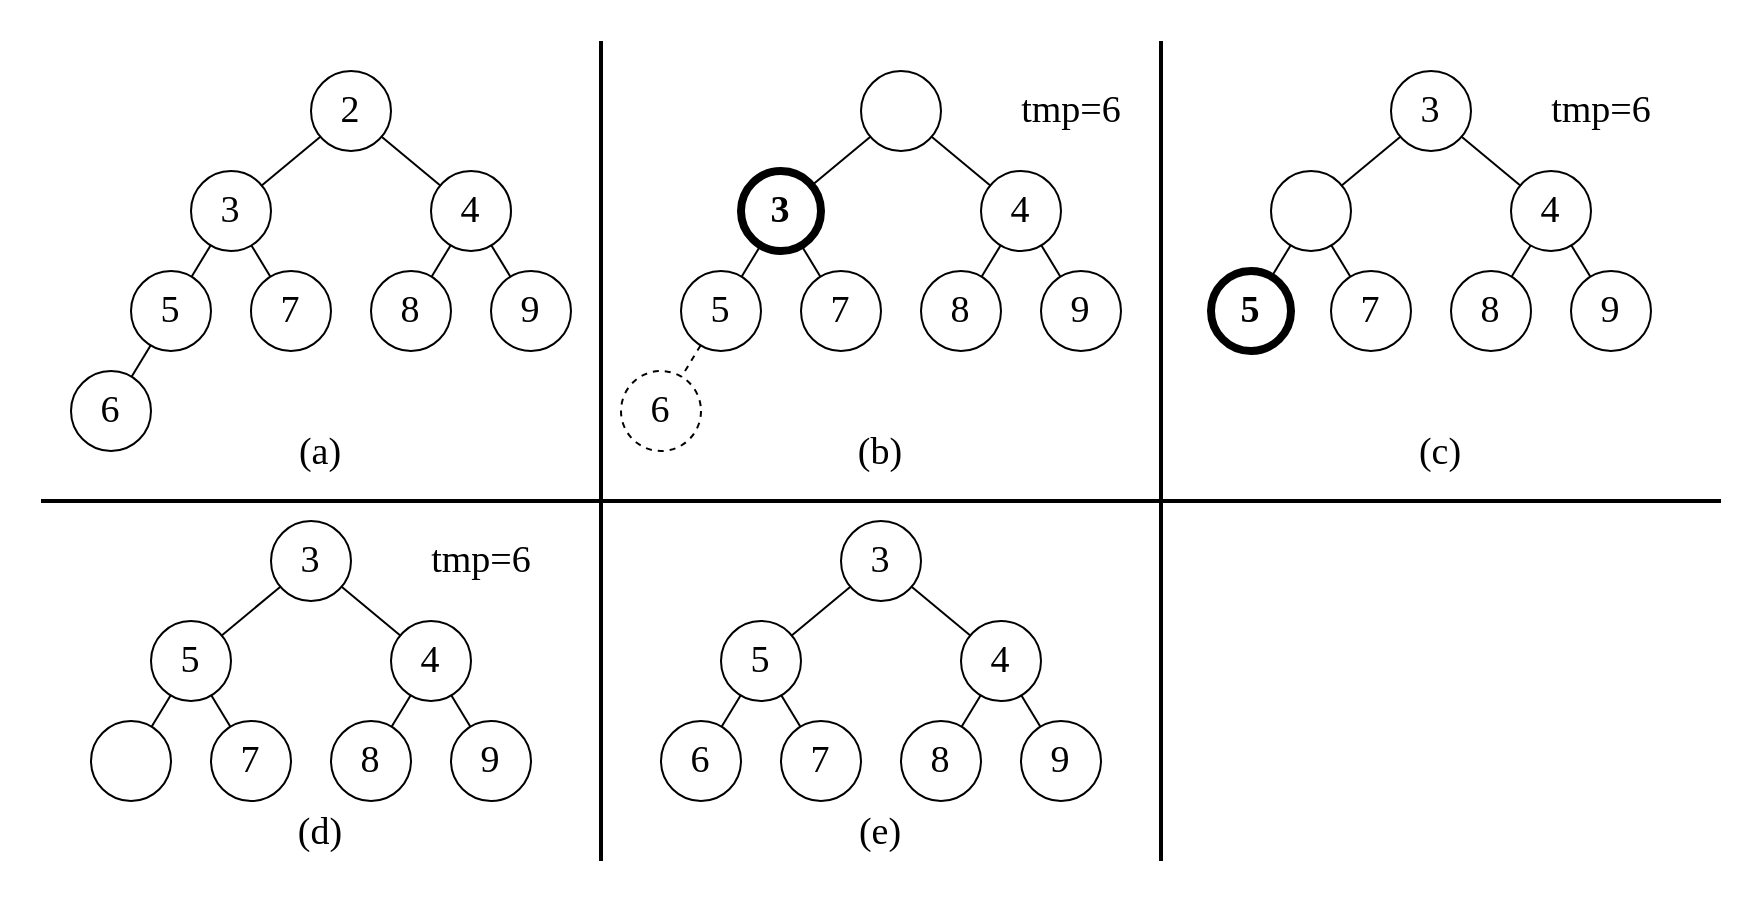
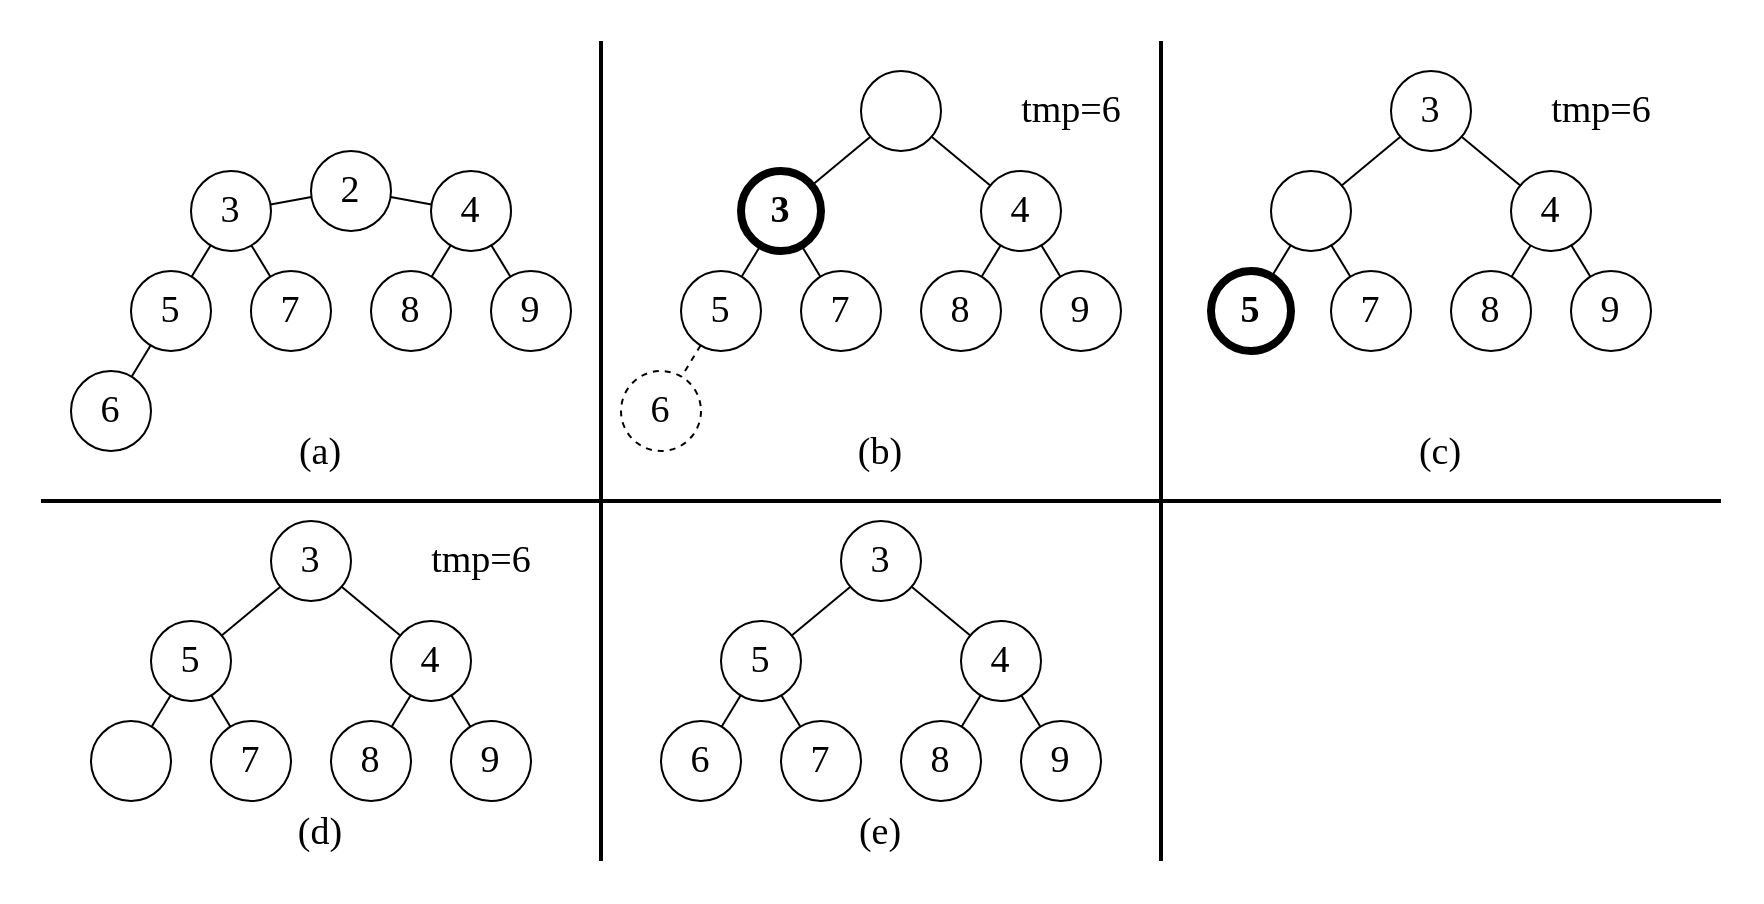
(351, 111) -> (351, 191)
